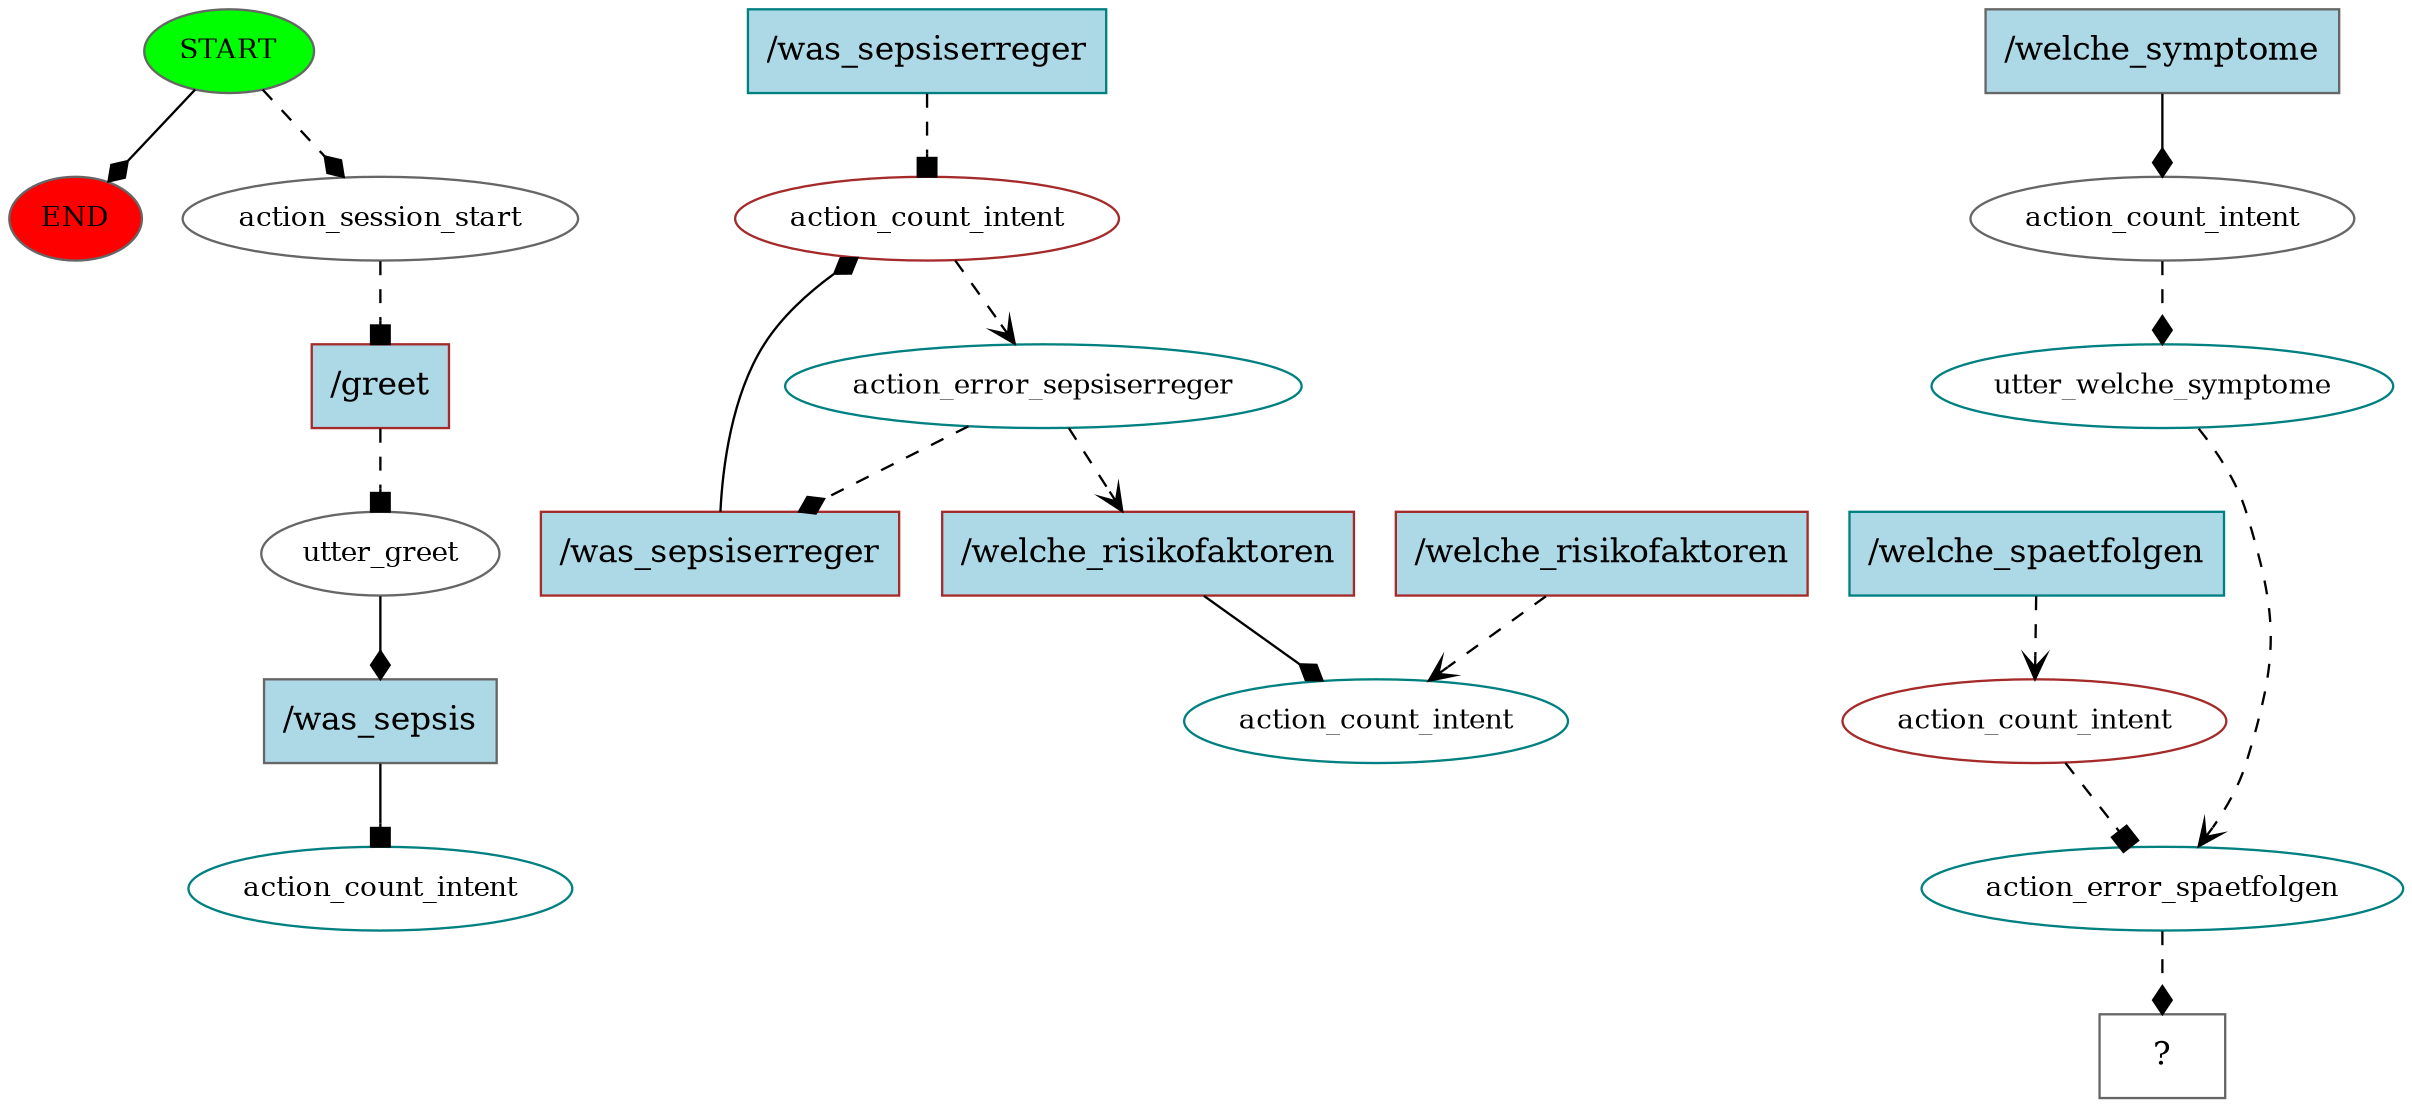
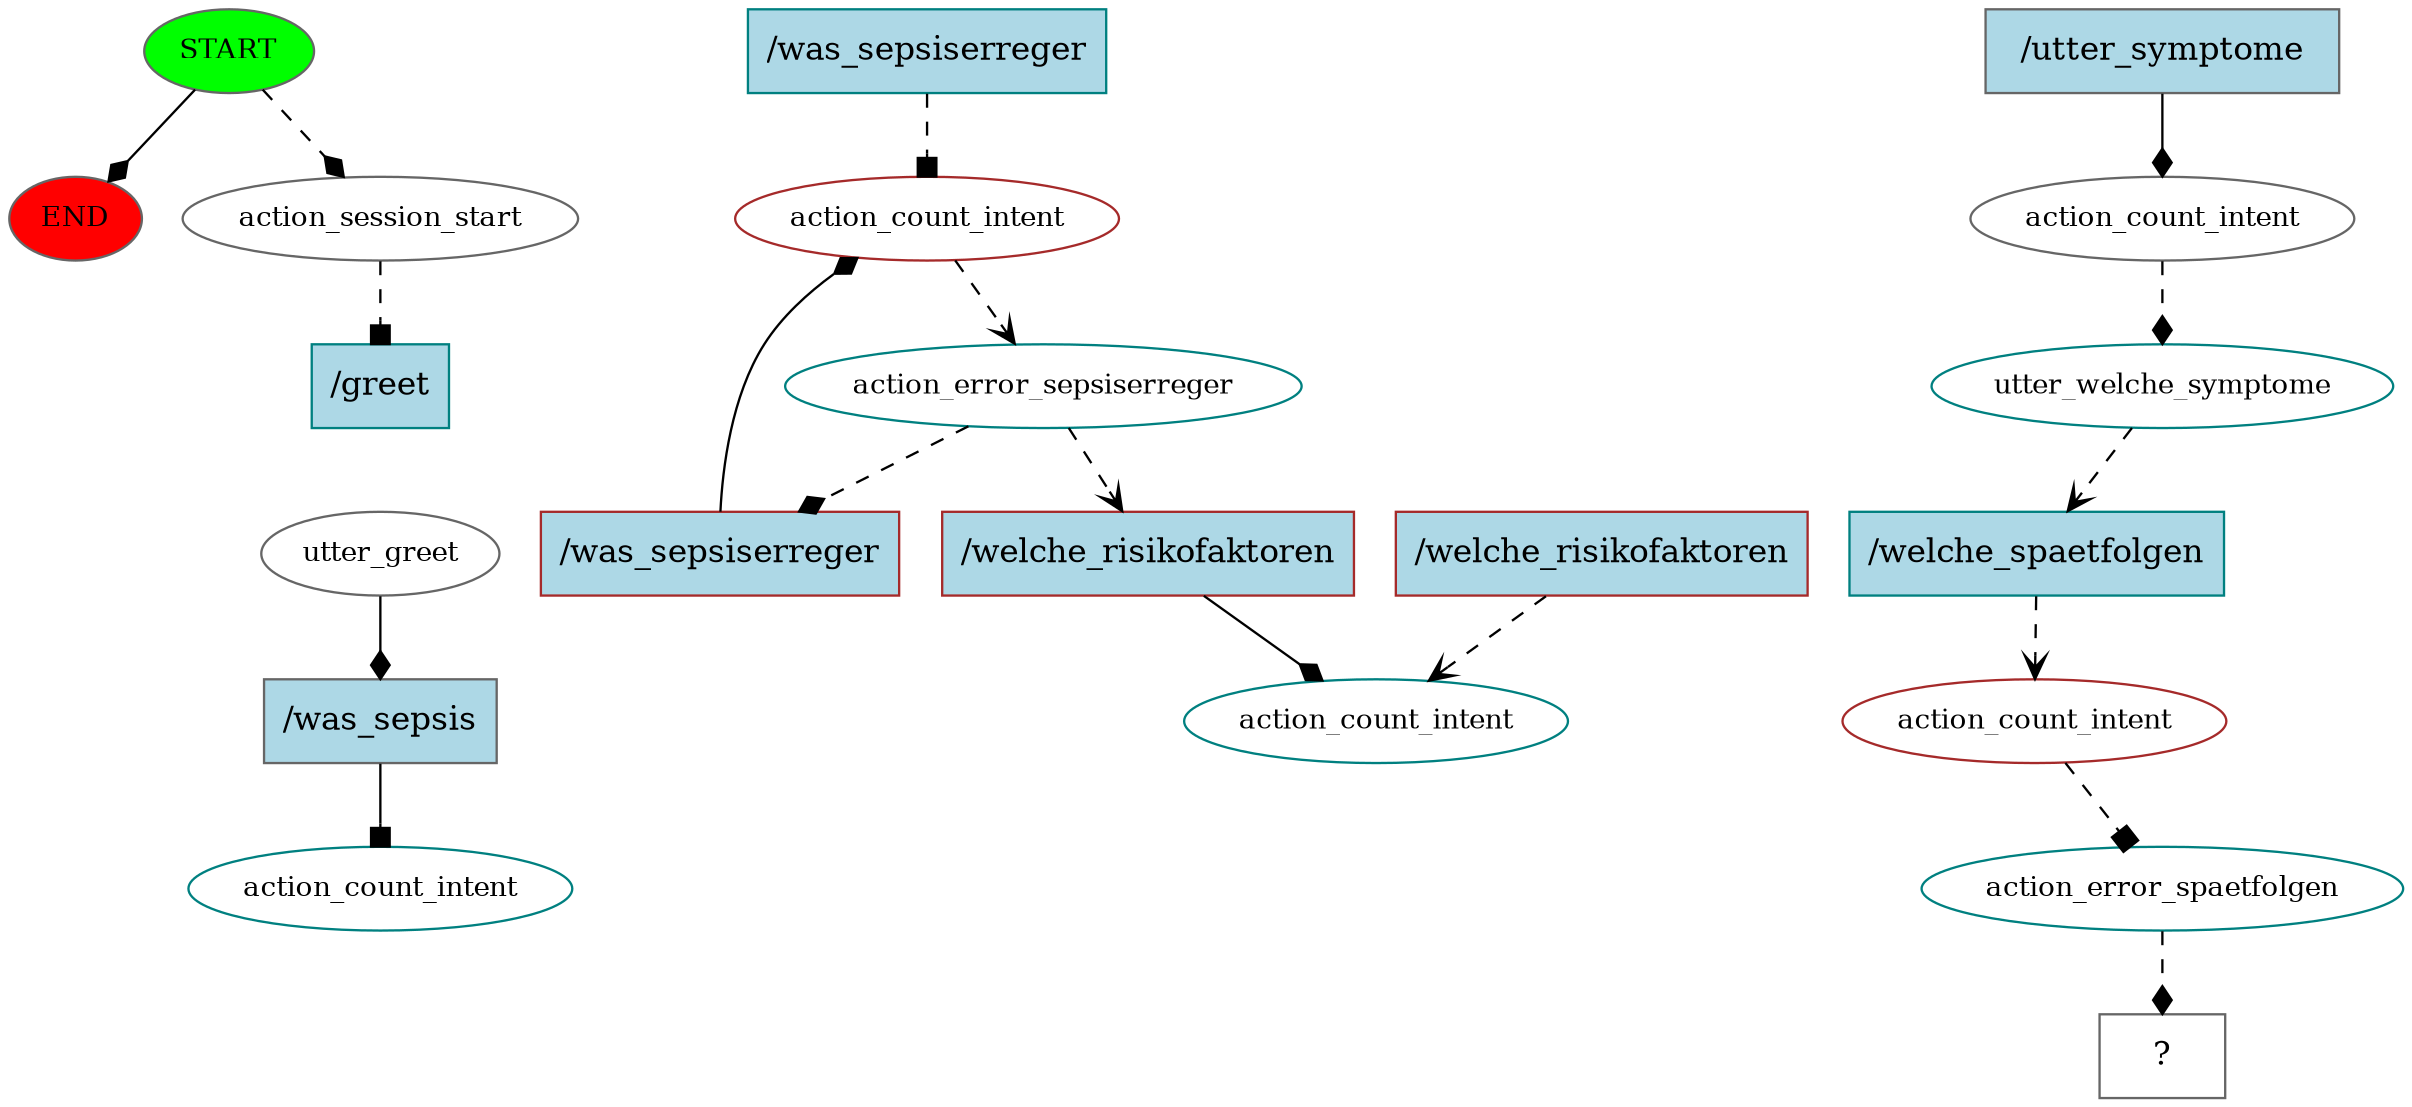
(2162, 51) -> (2162, 51)
(380, 386) -> (380, 386)
(380, 459) -> none
(2270, 626) -> (2107, 460)
